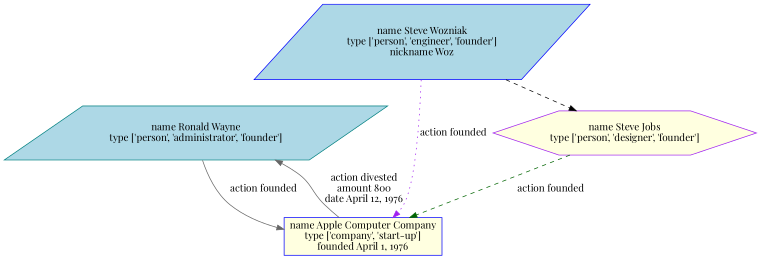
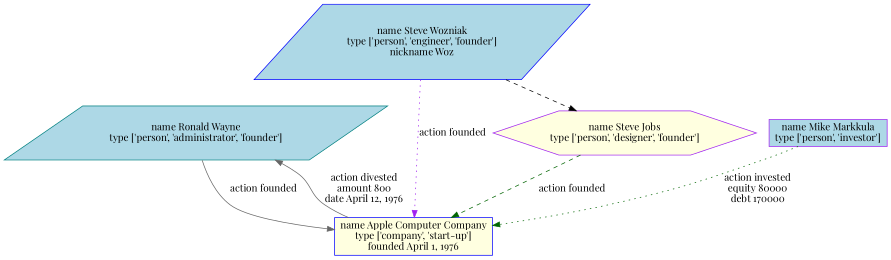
none -> (828, 133)
